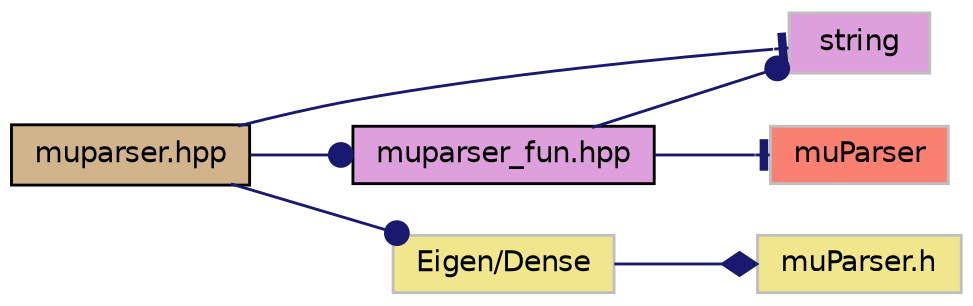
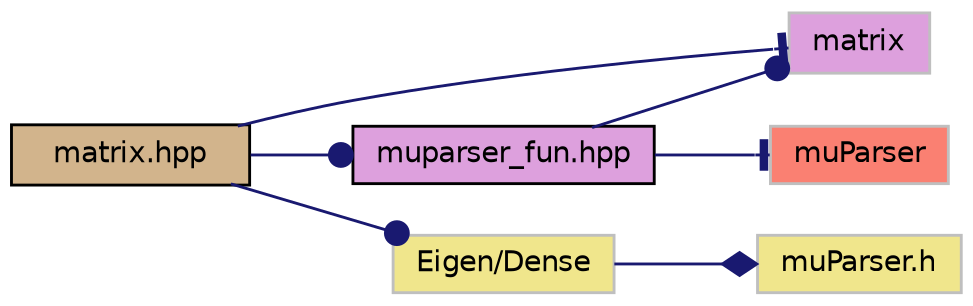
(859, 43) -> (859, 43)
(131, 155) -> (131, 155)
